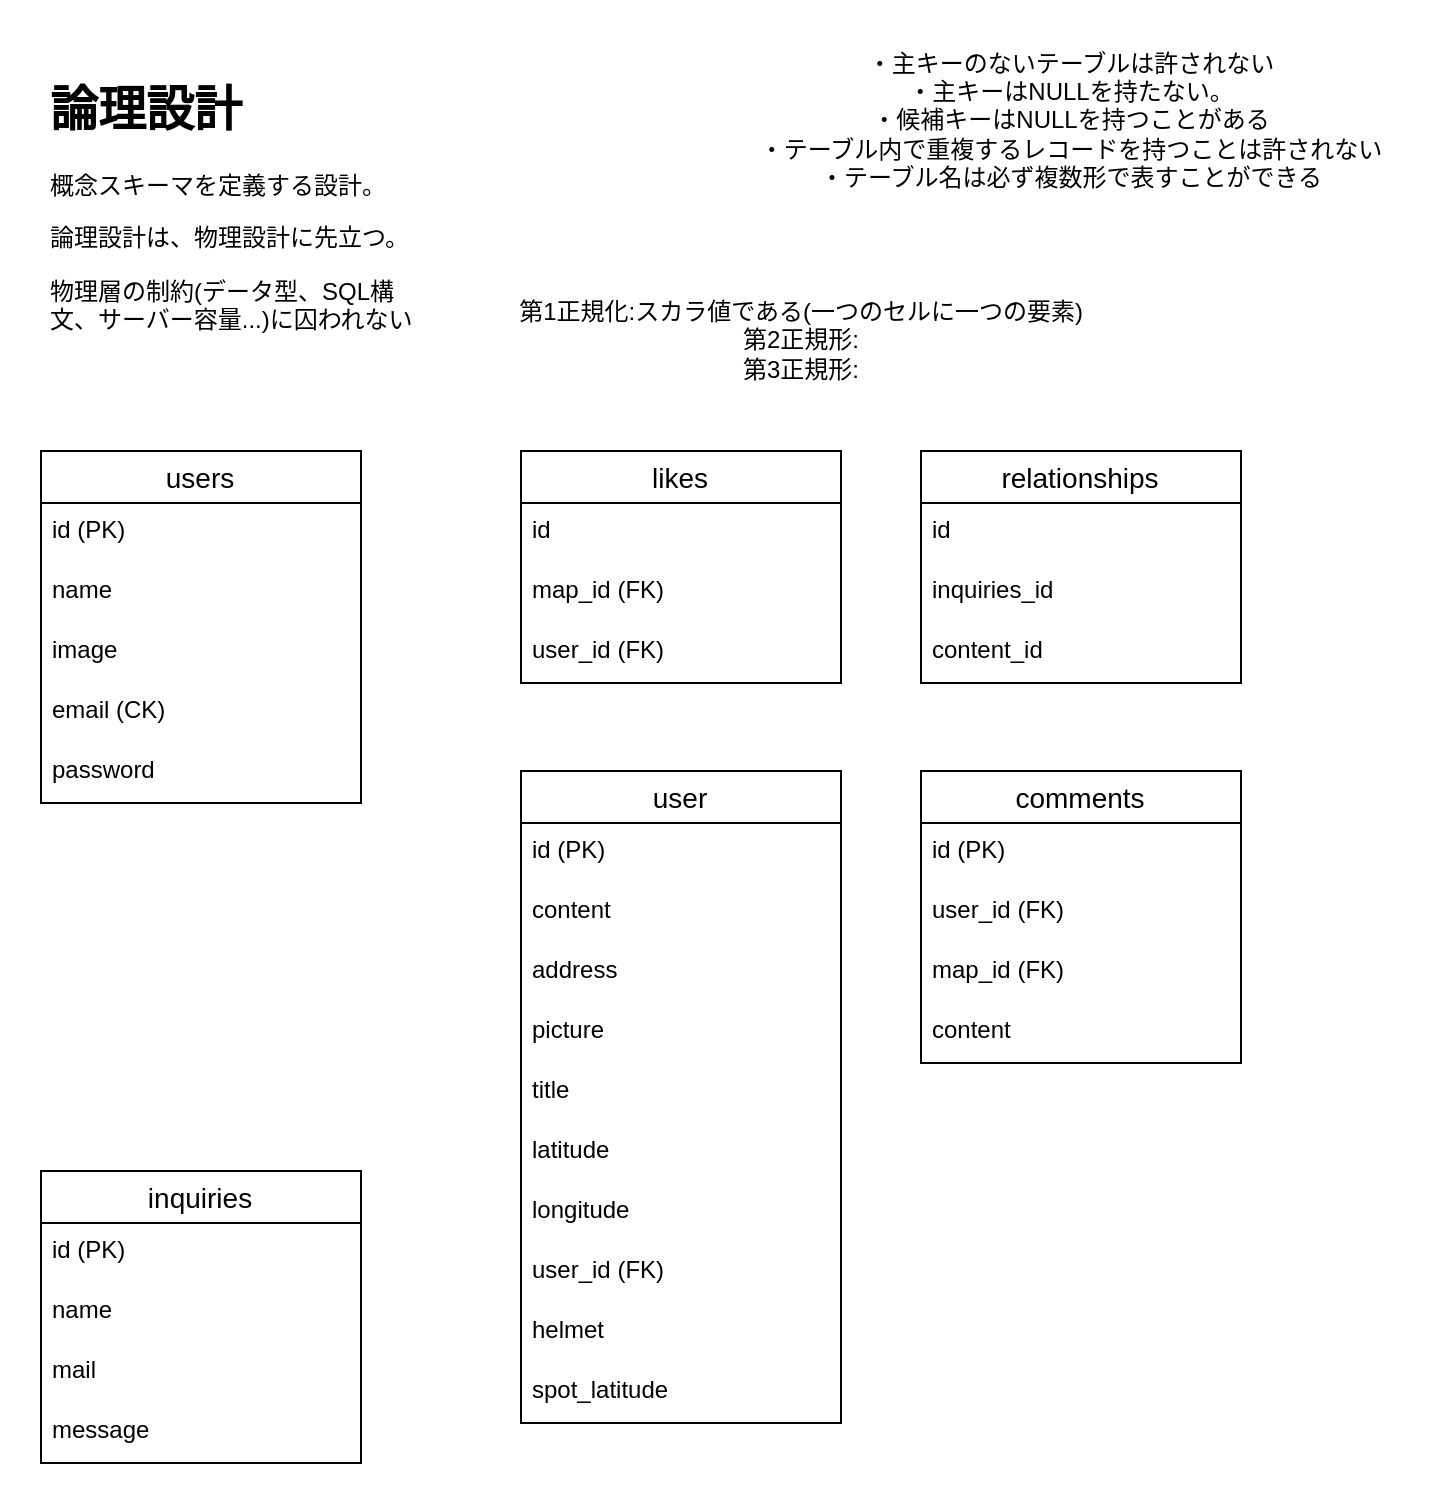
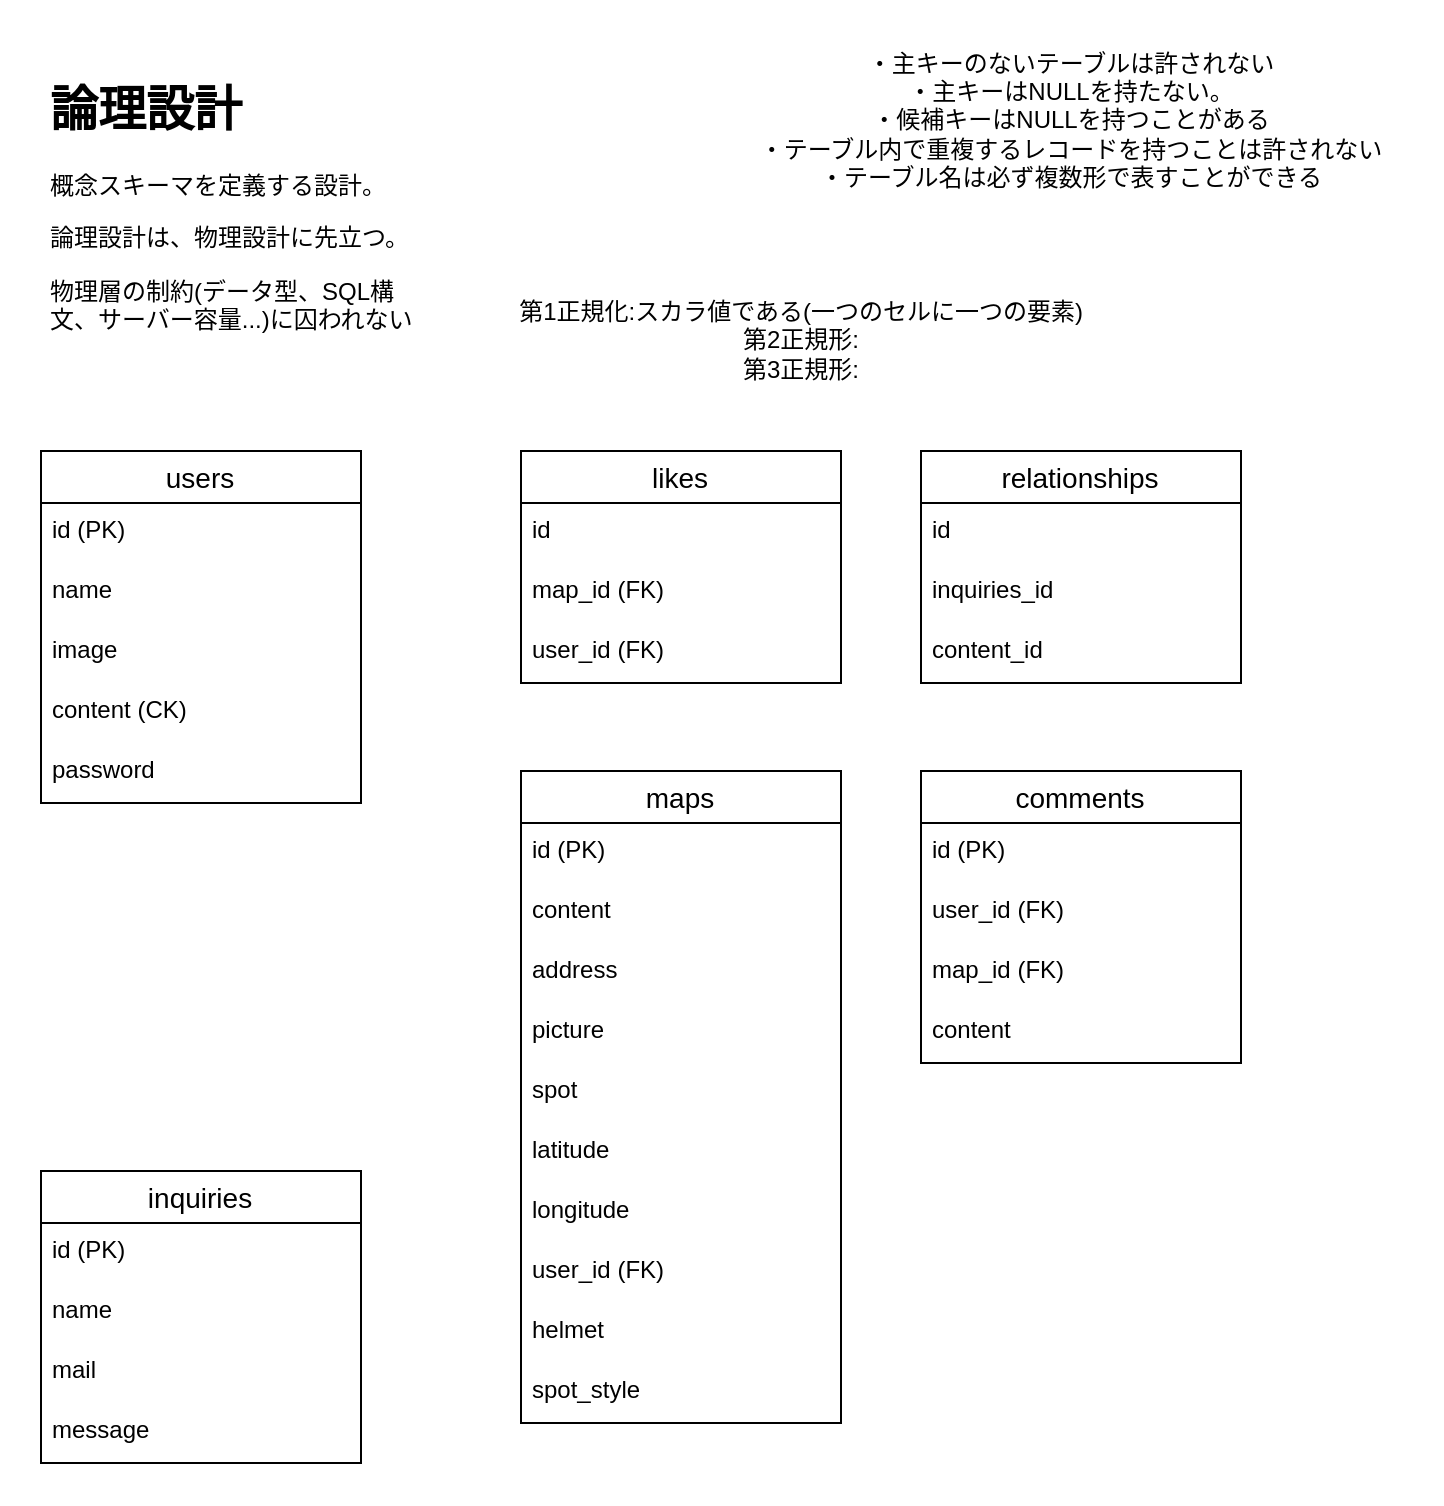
(110, 710) -> (130, 710)
(680, 799) -> (680, 799)
(559, 1090) -> (559, 1090)
(613, 1390) -> (596, 1390)
